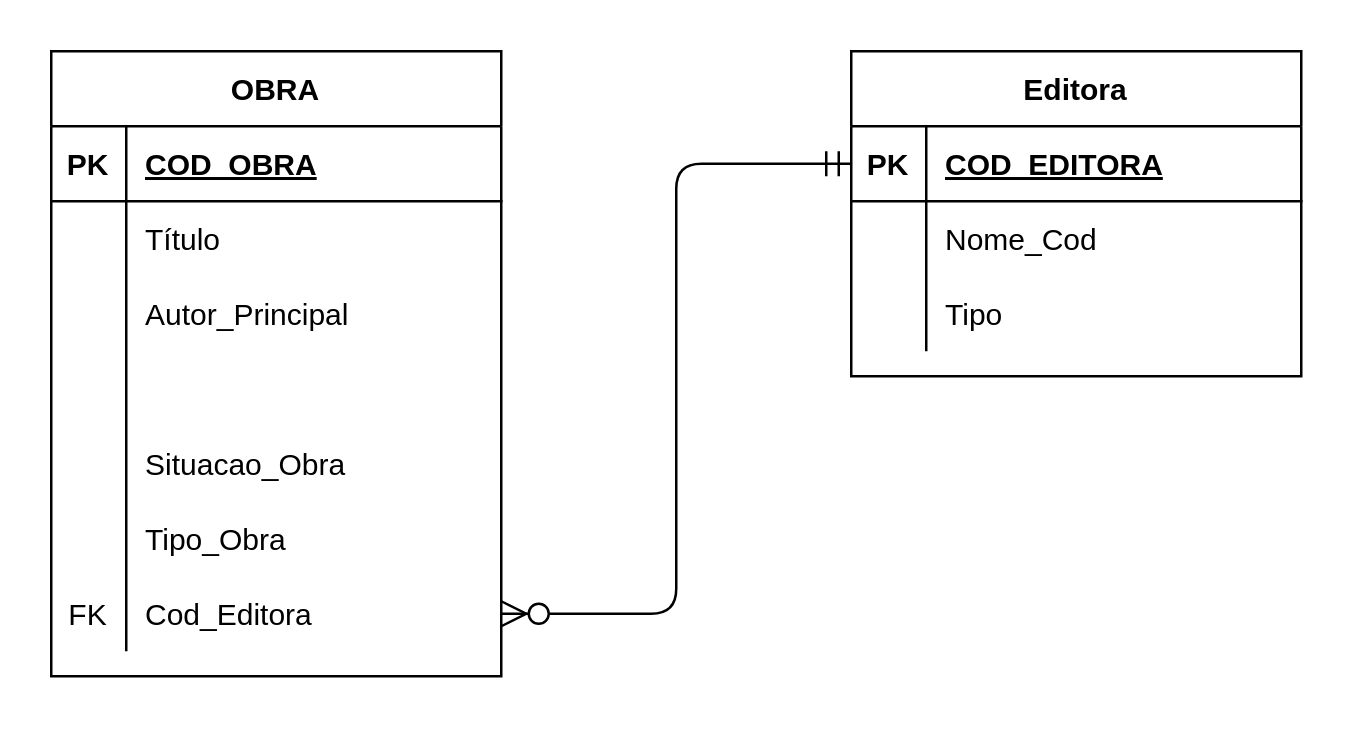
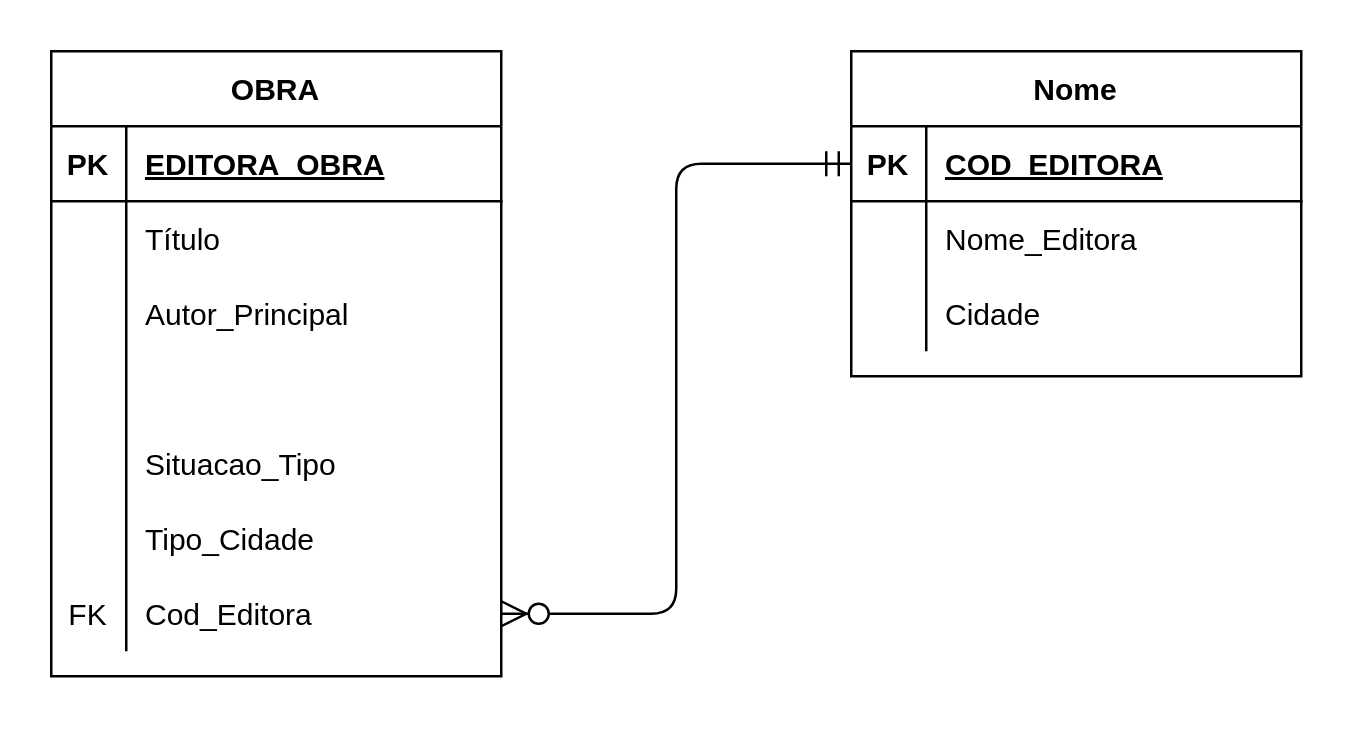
(1075, 90) -> (1075, 90)
(212, 165) -> (246, 165)
(1012, 240) -> (1042, 240)
(975, 315) -> (992, 315)
(250, 465) -> (246, 465)
(217, 540) -> (230, 540)
